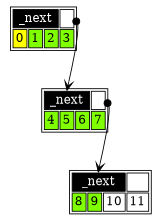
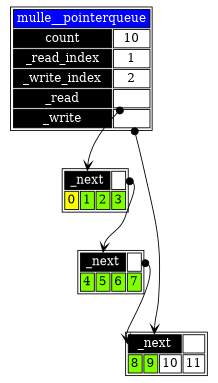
none -> (81, 69)
